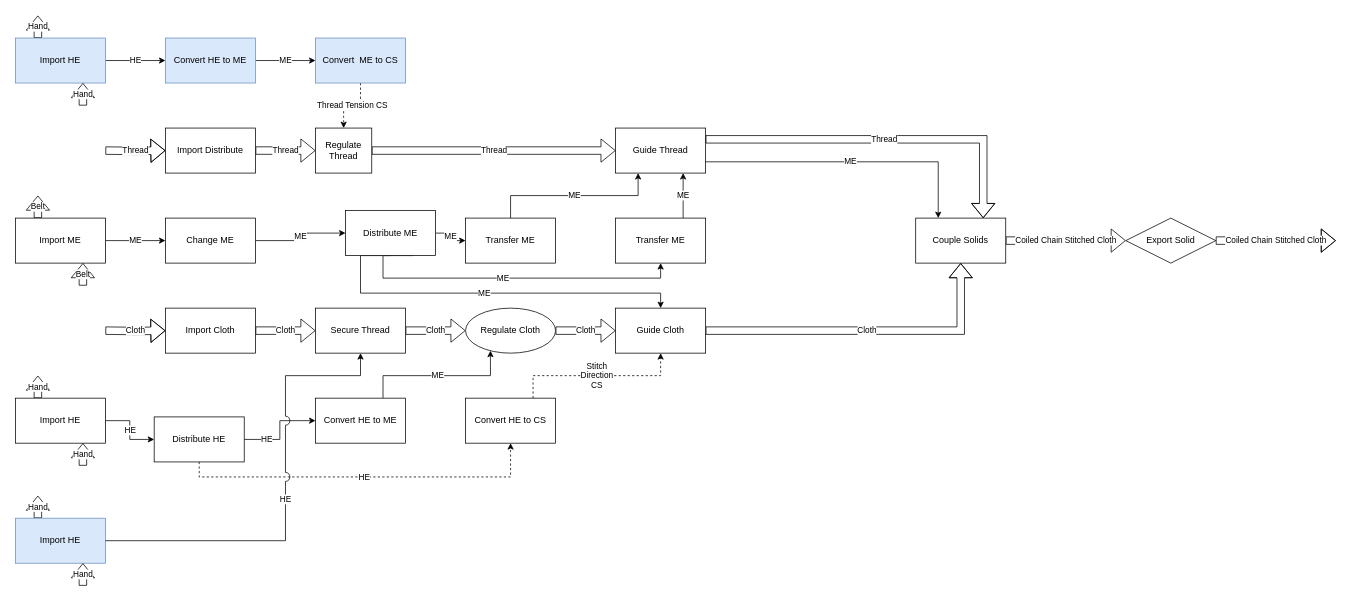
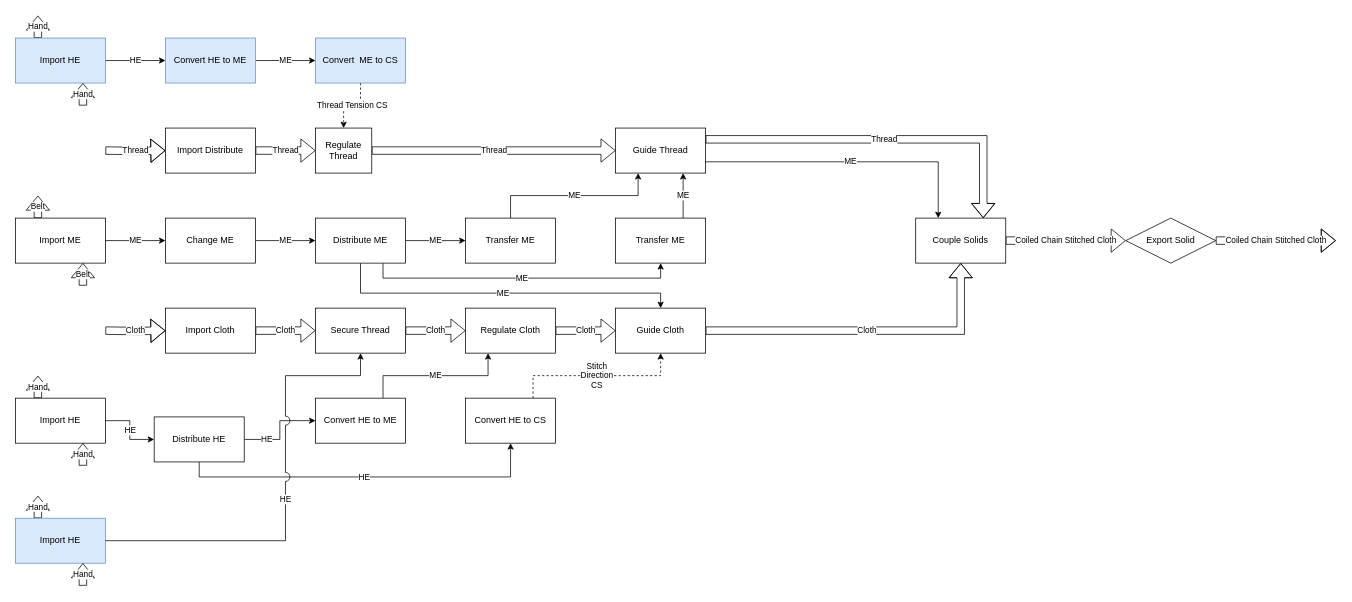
(390, 233) -> (360, 240)
(510, 330) -> (510, 330)
(270, 477) -> (270, 477)
